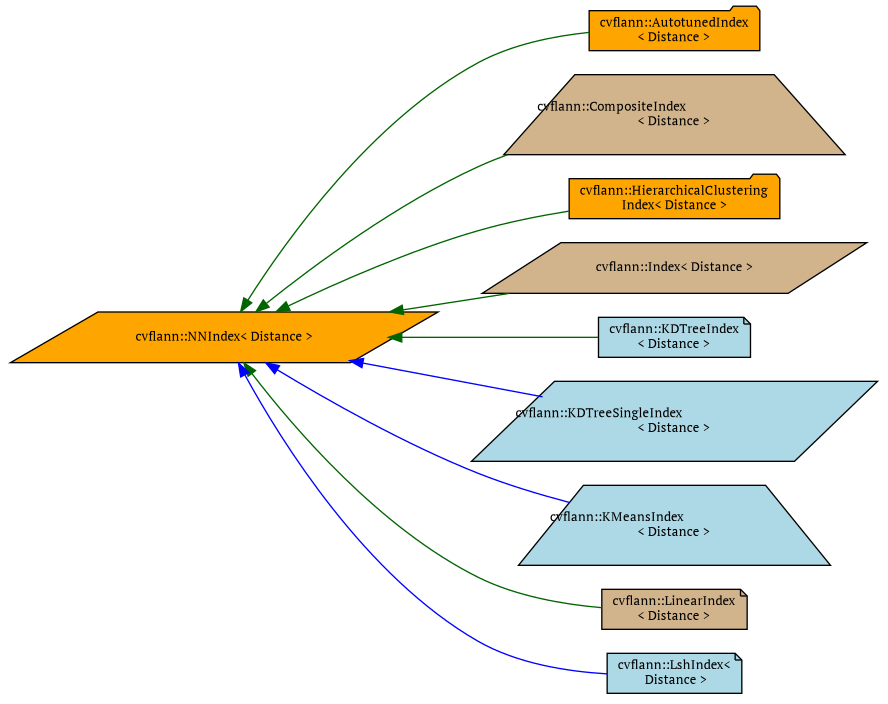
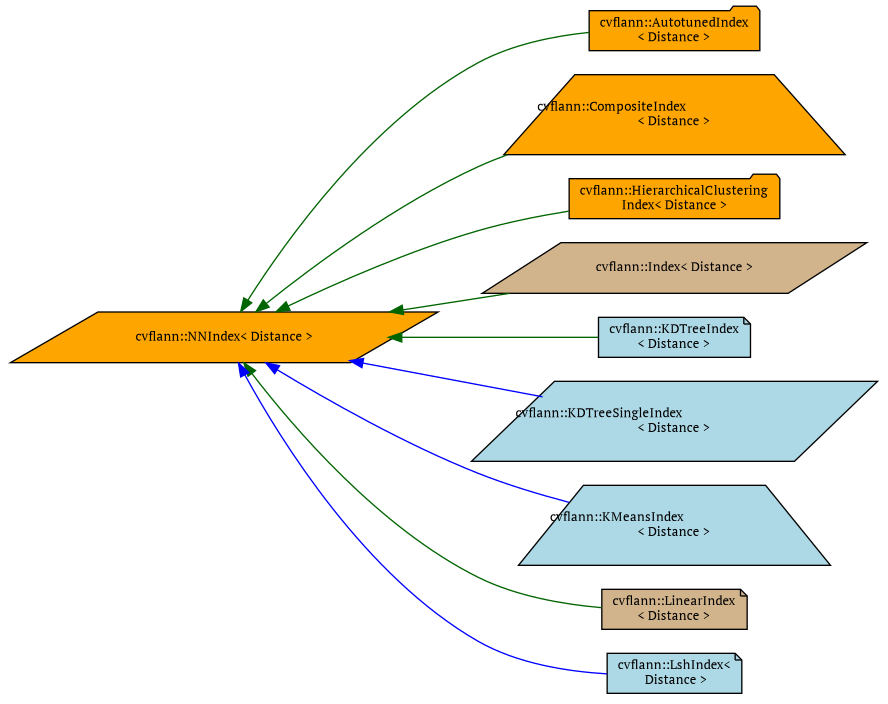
(674, 115) -> (674, 115)
